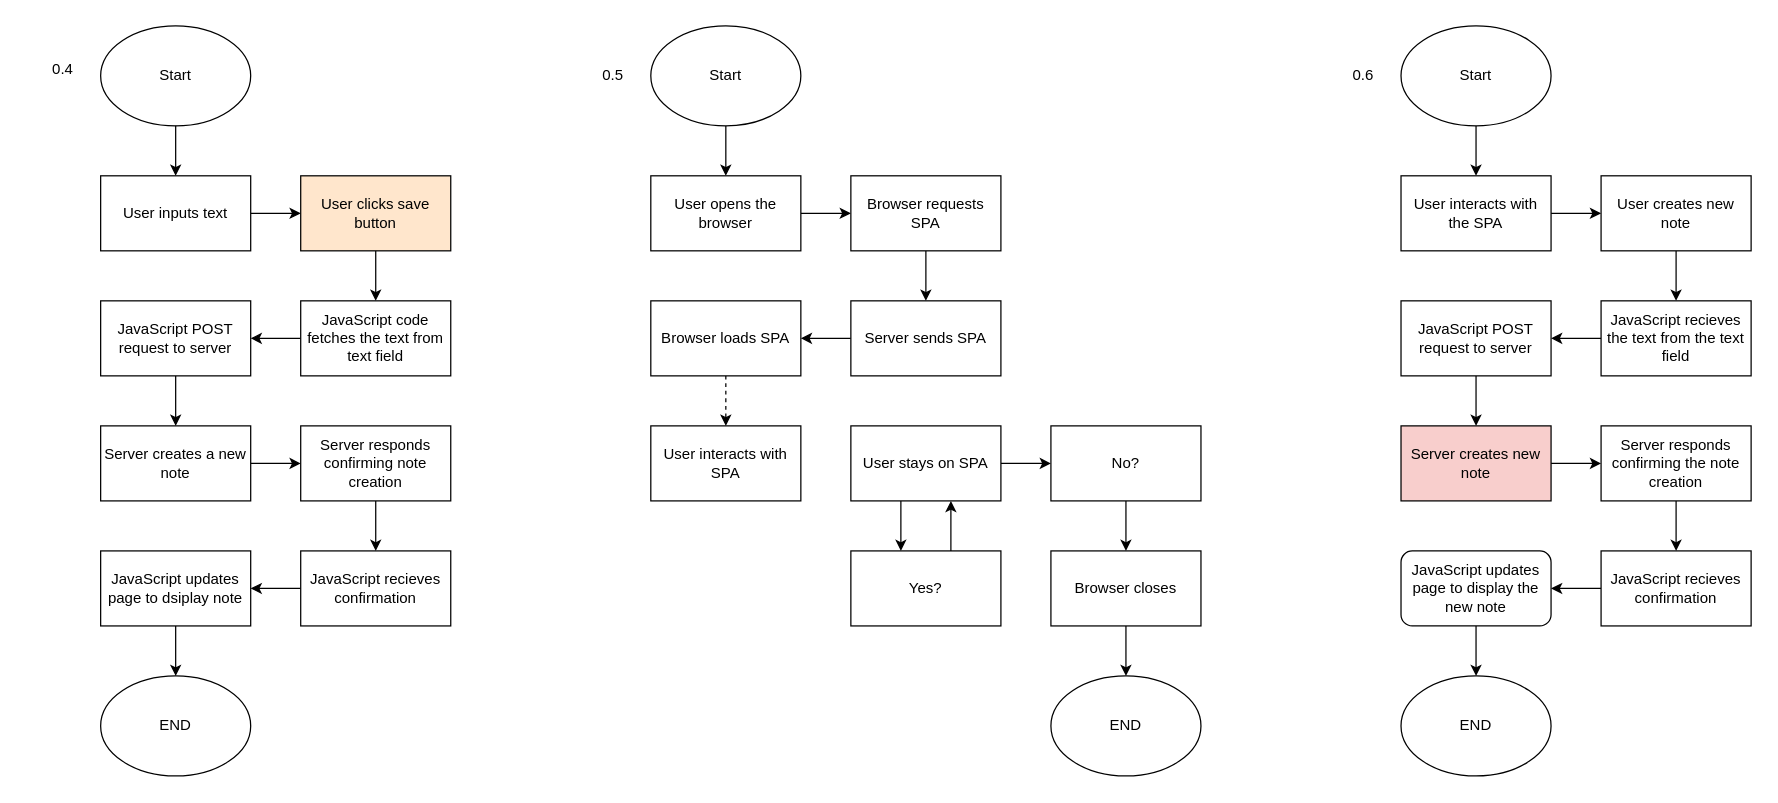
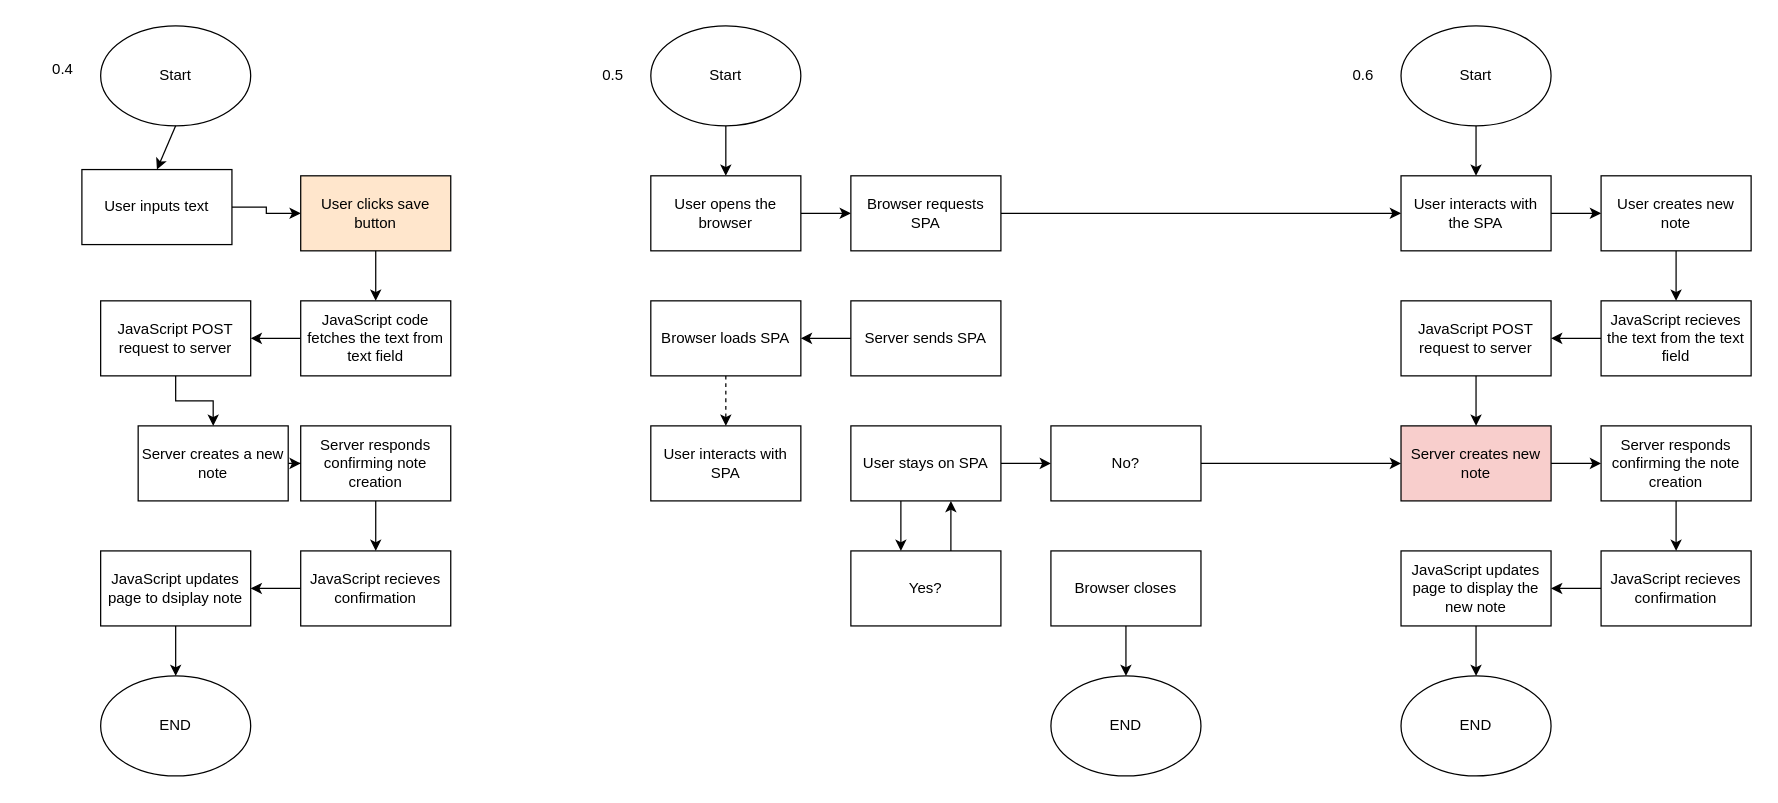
(176, 213) -> (157, 207)
(926, 272) -> (1197, 213)
(176, 463) -> (213, 463)
(1126, 522) -> (1297, 463)
(1476, 588) -> (1476, 588)
